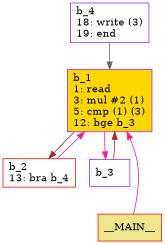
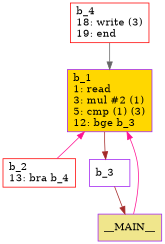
(110, 23) -> (110, 23)
(64, 142) -> none
(105, 142) -> (105, 142)
(114, 149) -> (118, 197)
(130, 228) -> (130, 228)
